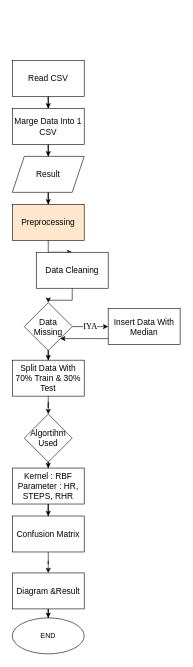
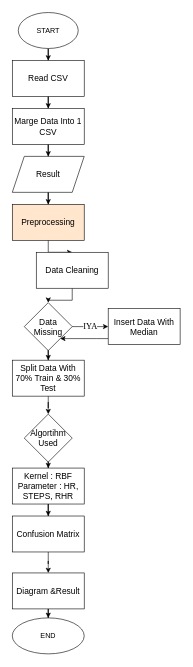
none -> (48, 30)
none -> (48, 56)
